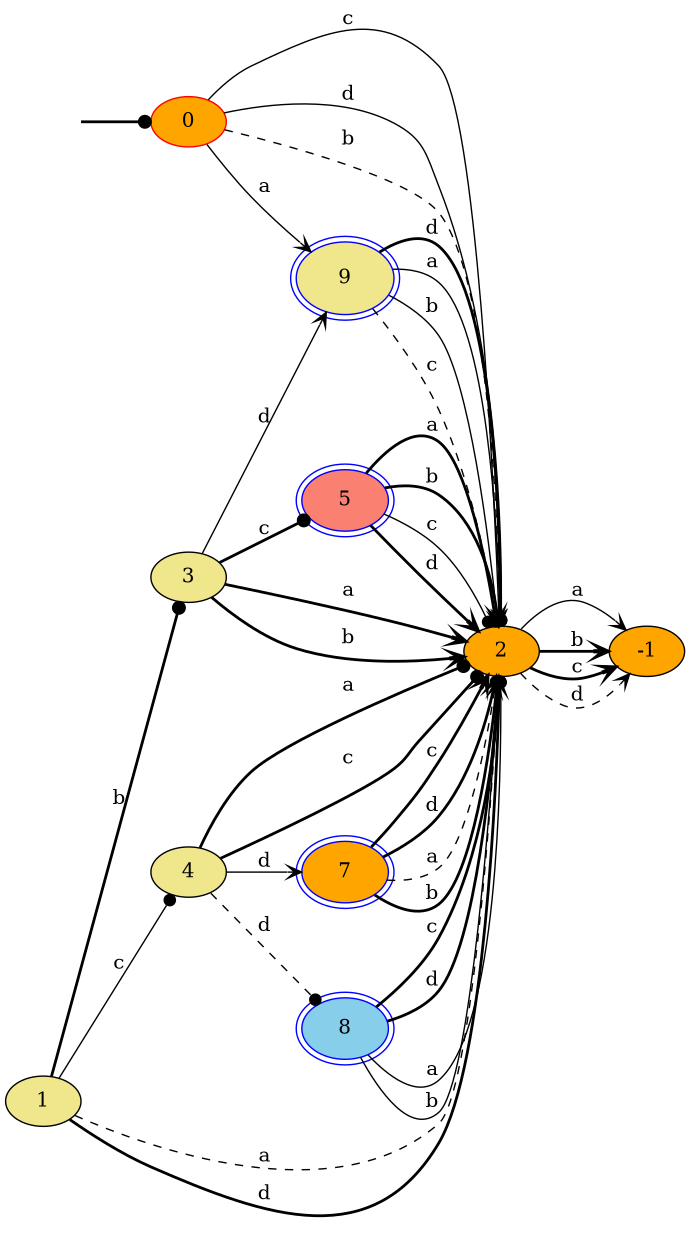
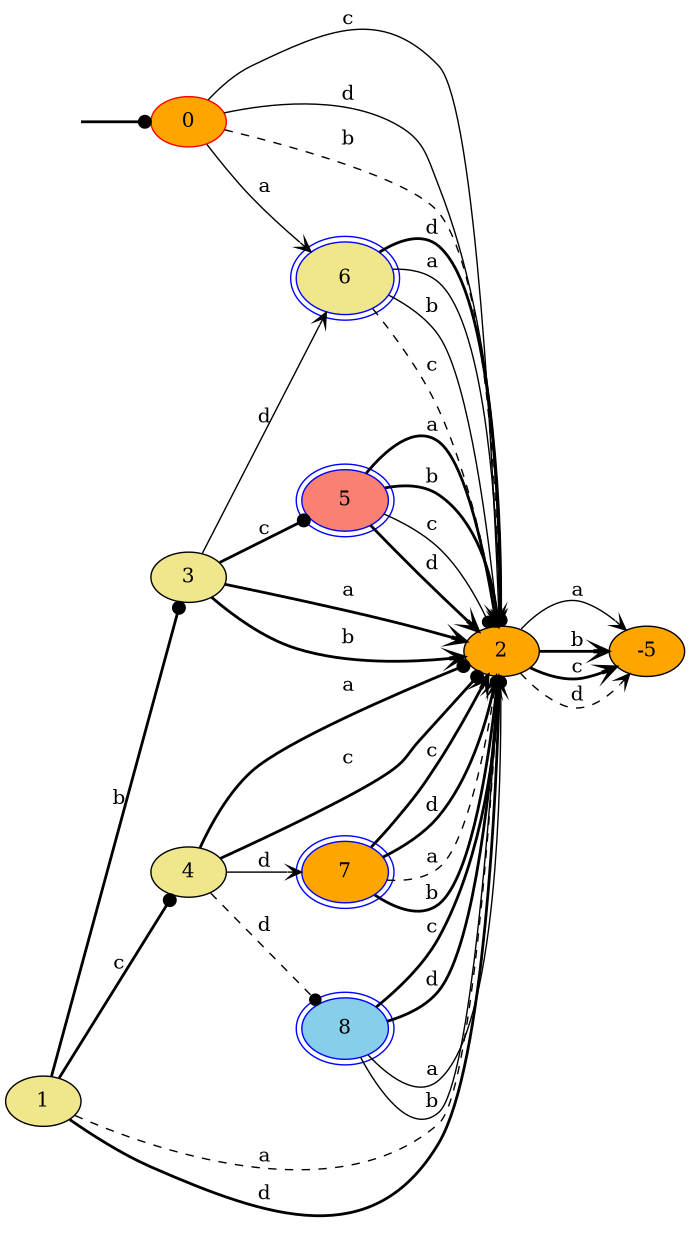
(345, 278) -> (345, 278)
(647, 651) -> (647, 651)
(113, 992) -> (113, 992)
